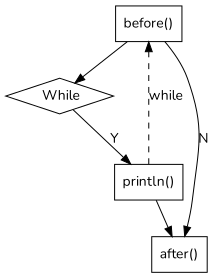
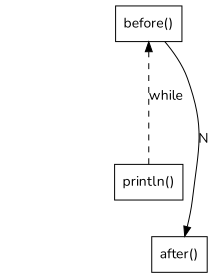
(60, 96) -> none
(162, 214) -> none
